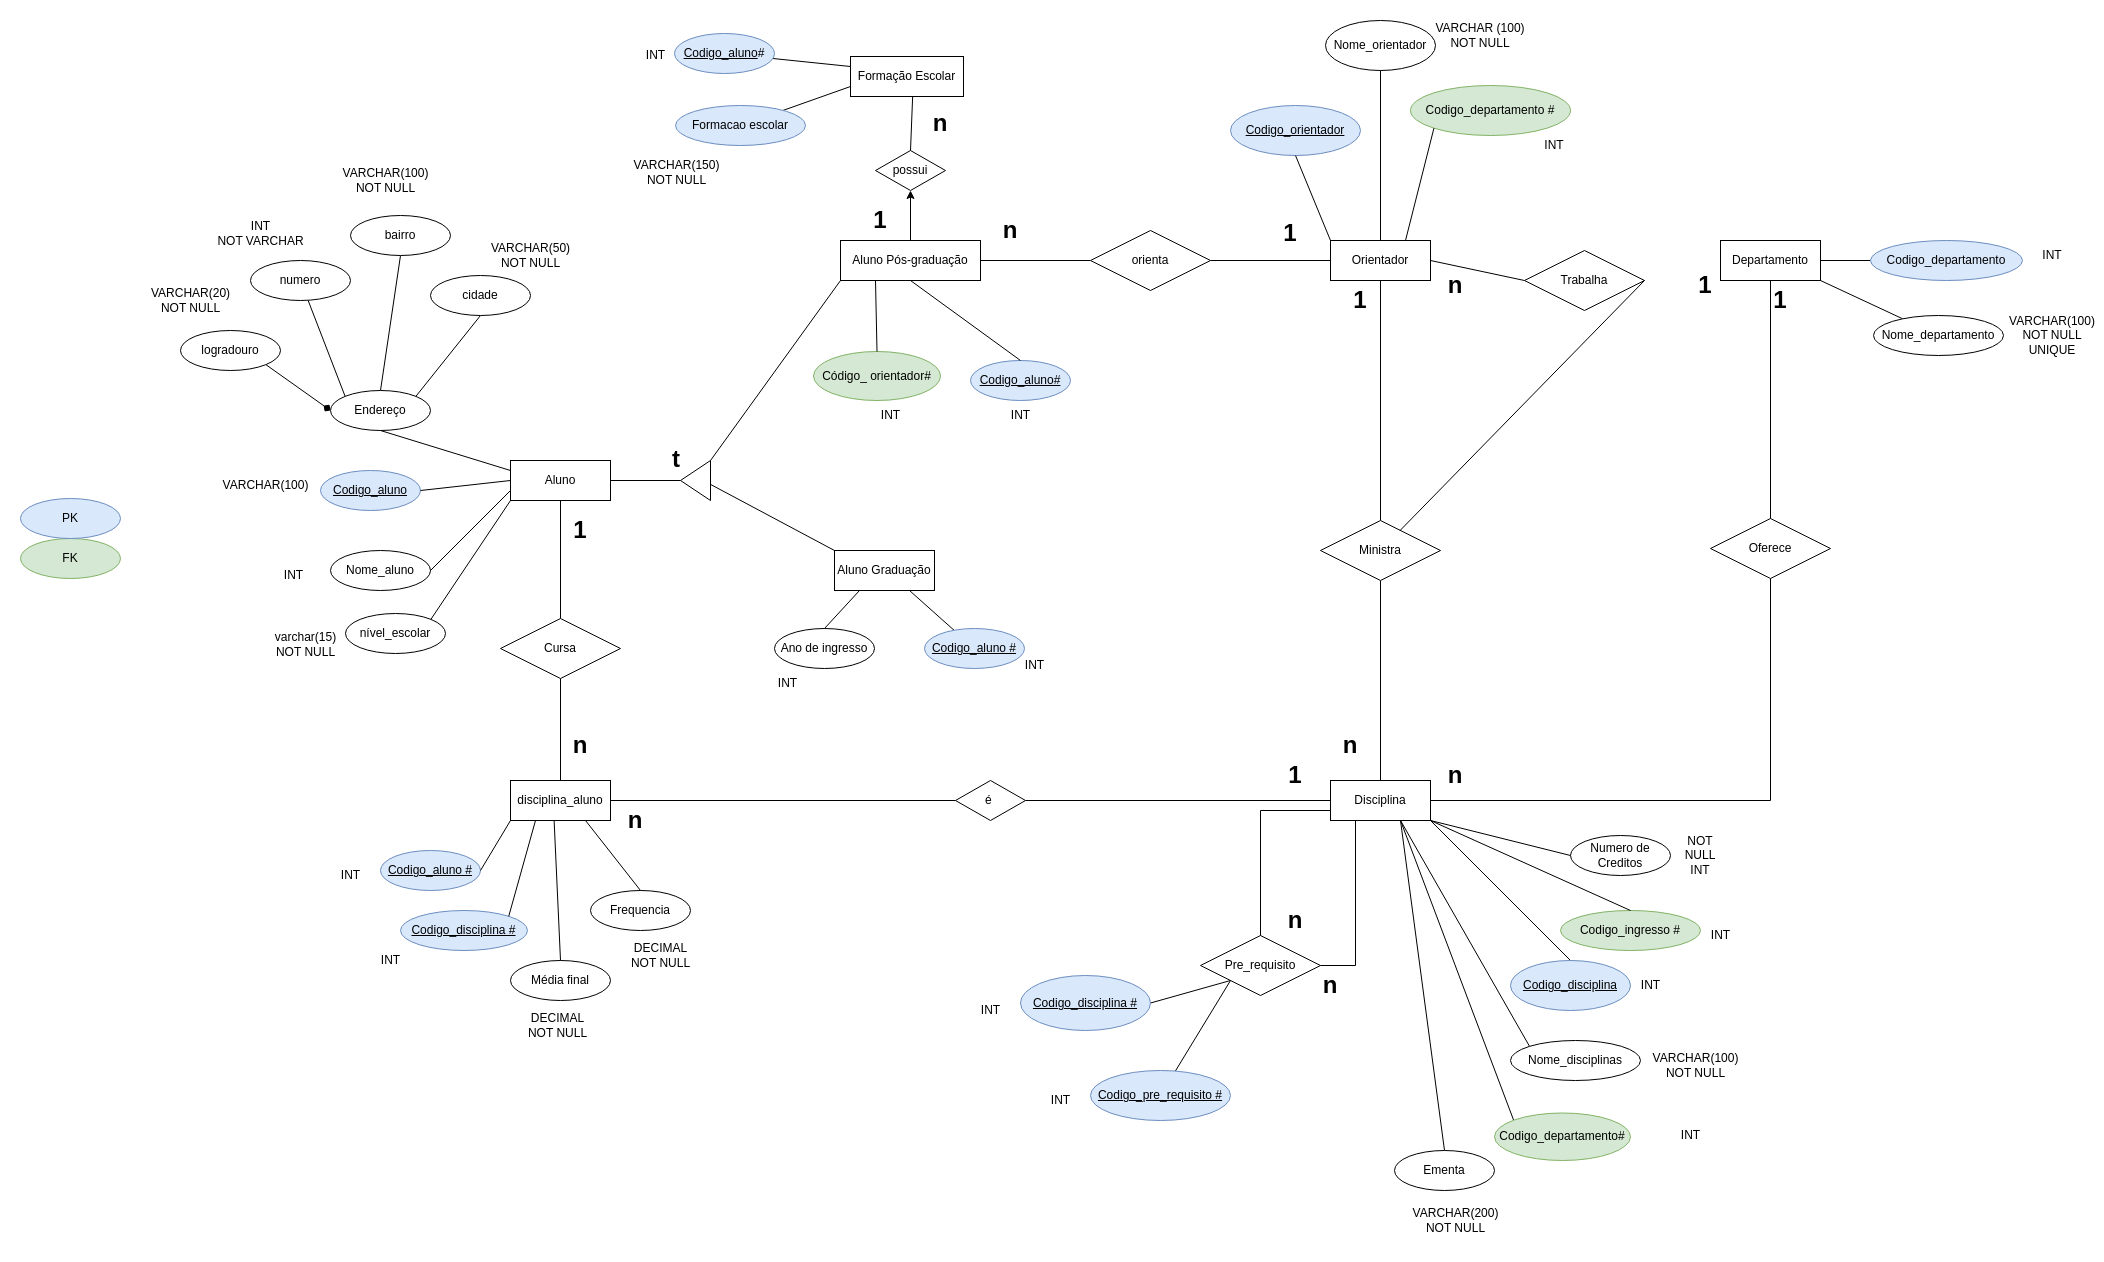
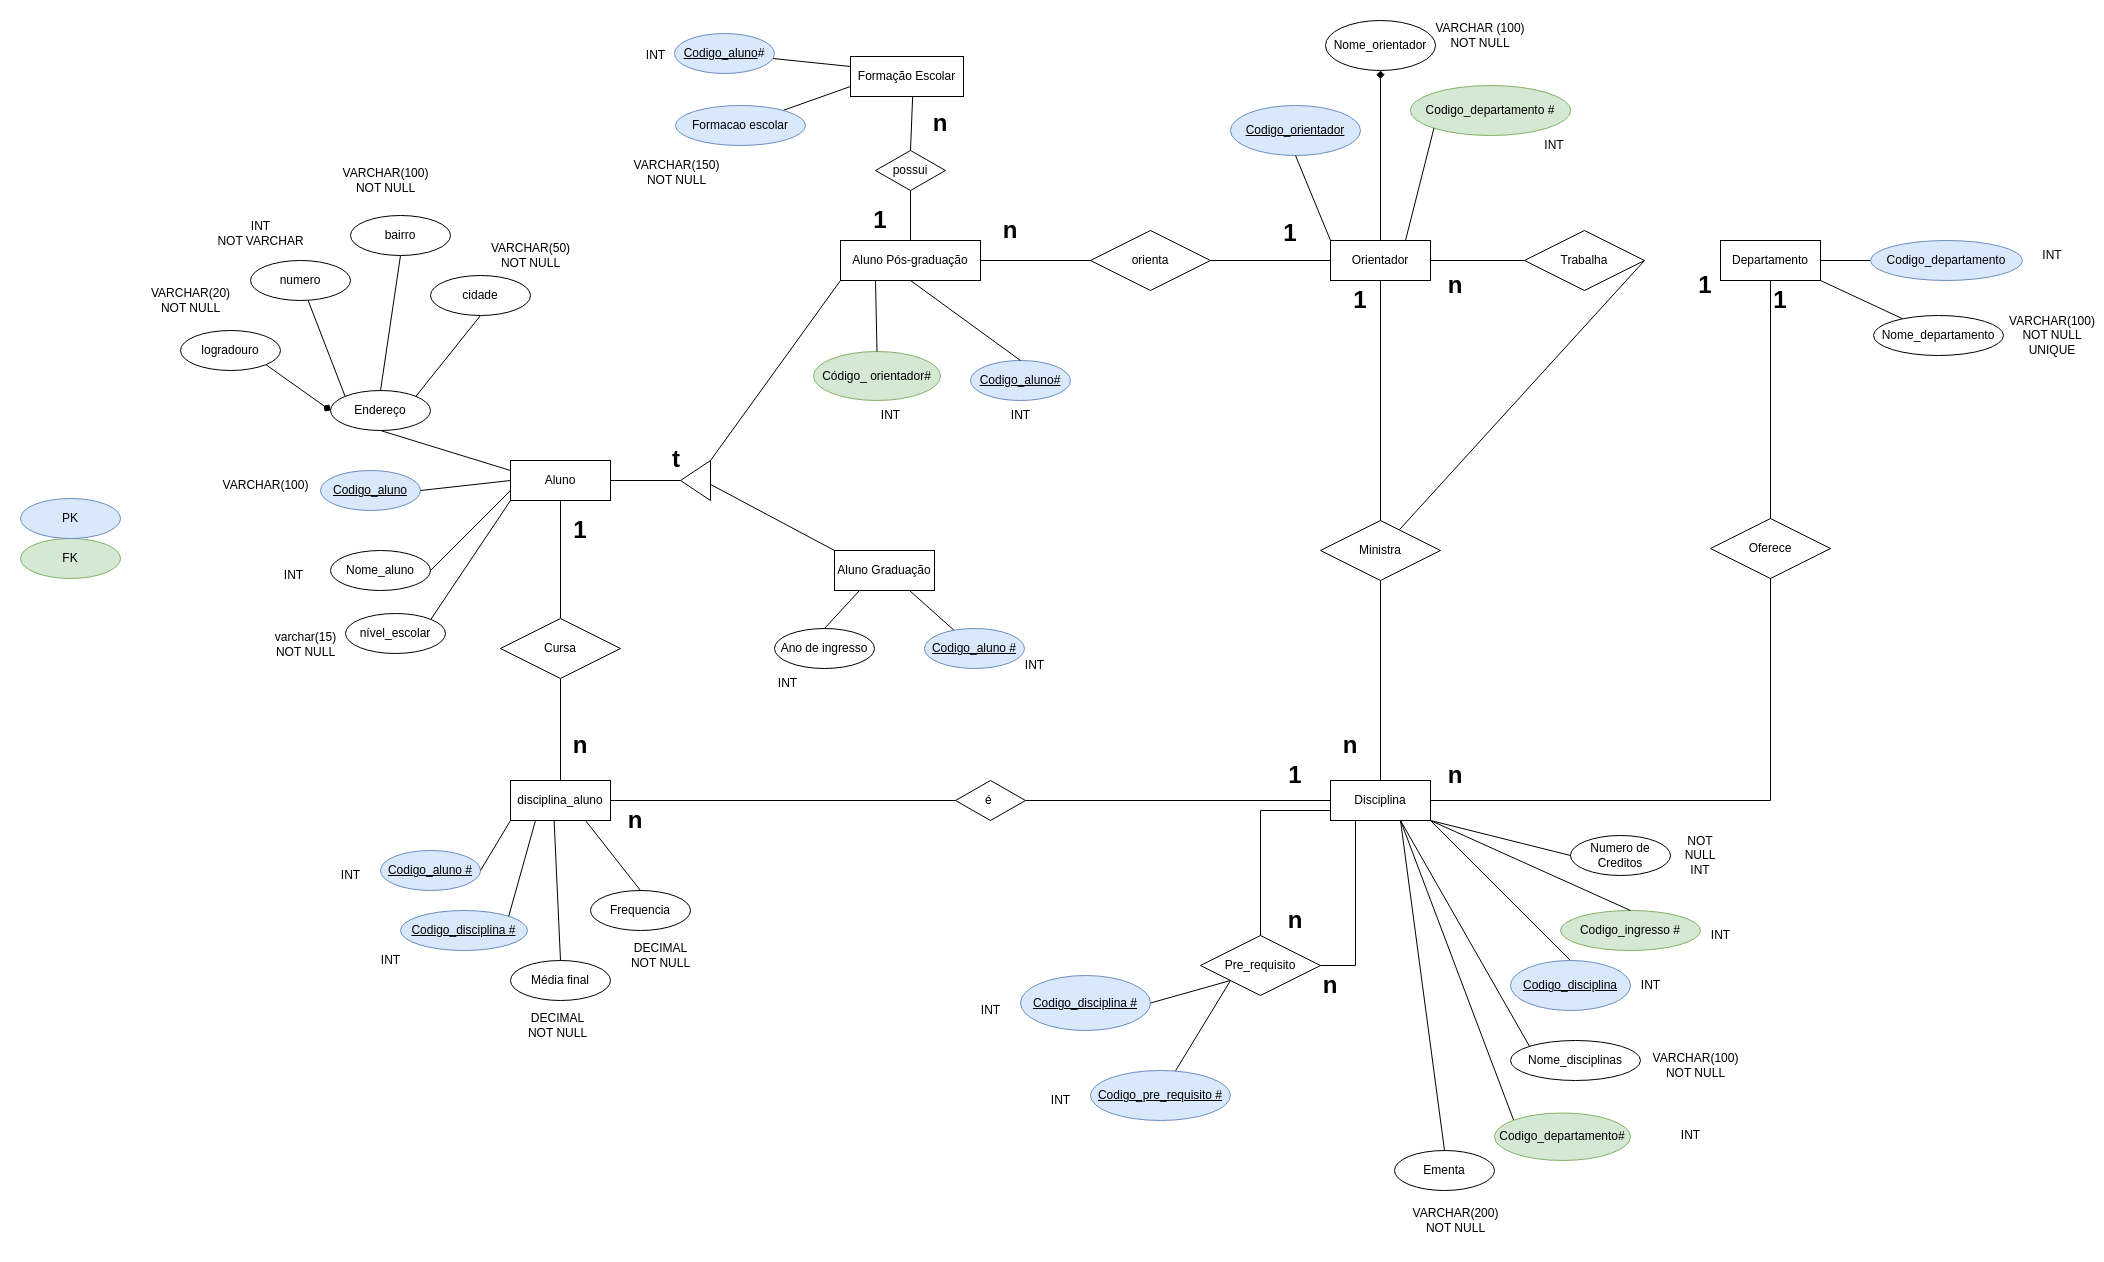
(1381, 75) -> (1381, 79)
(911, 198) -> (911, 196)
(1585, 281) -> (1585, 261)
